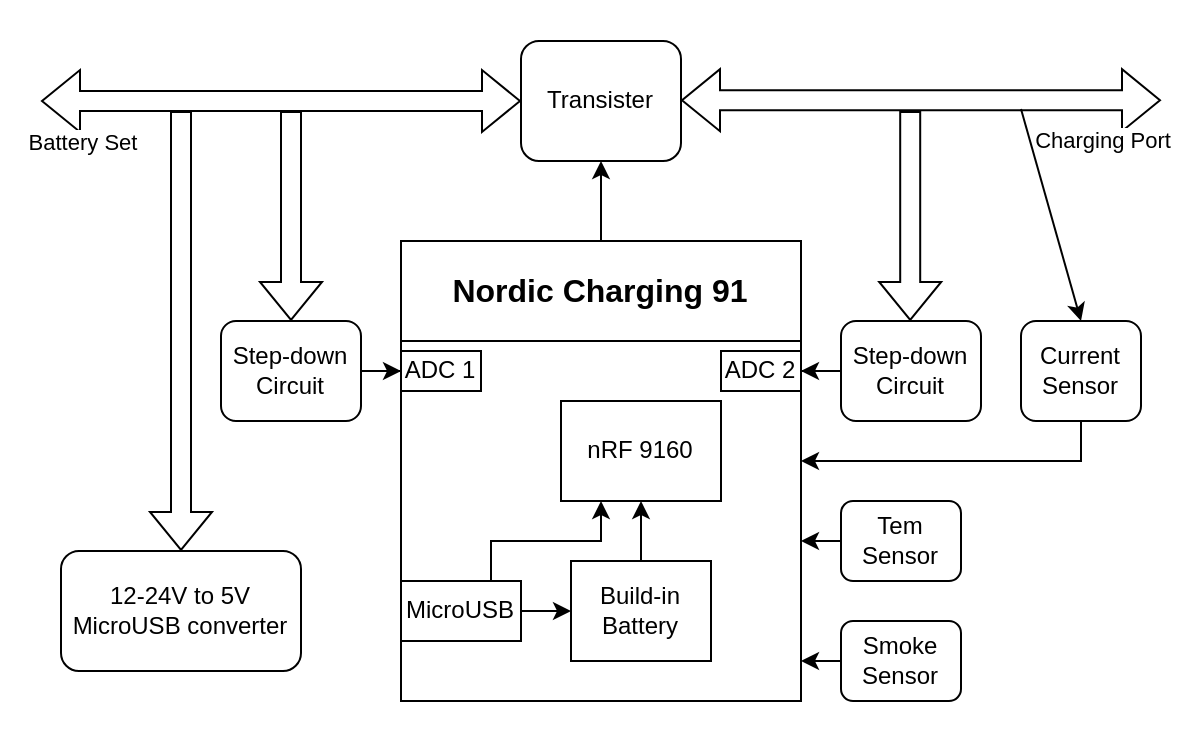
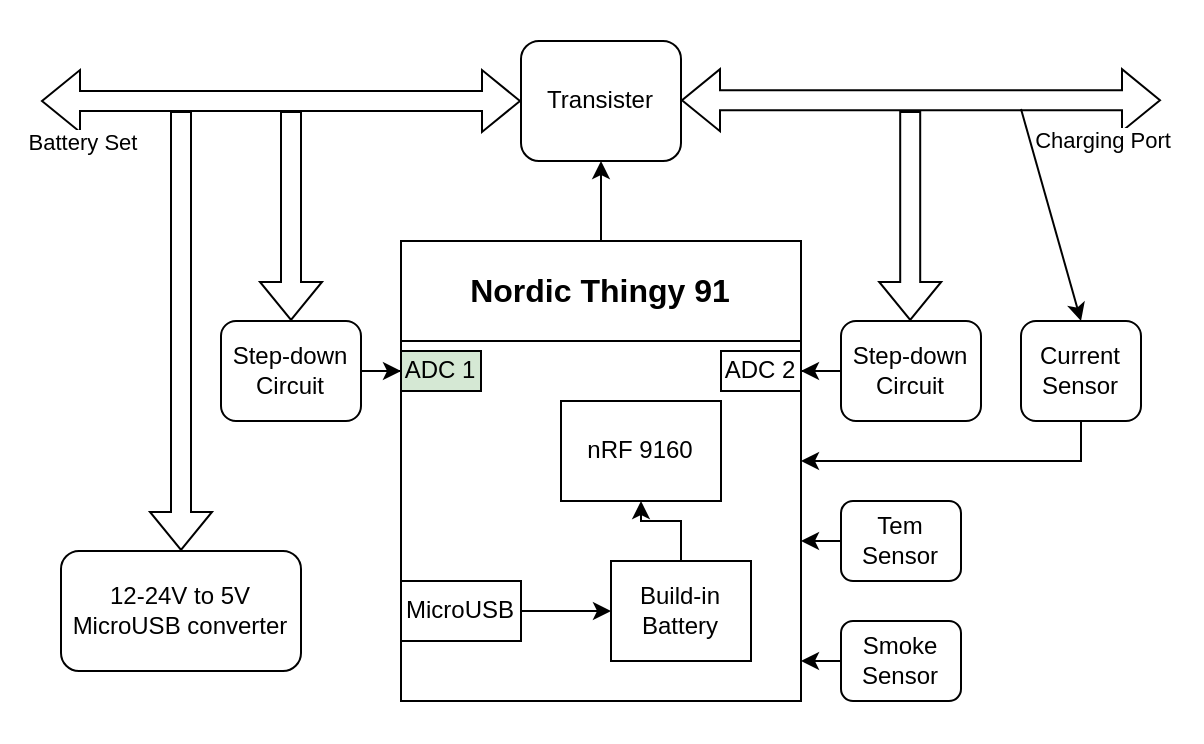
(601, 291) -> (601, 291)
(441, 371) -> (441, 371)
(539, 541) -> none
(641, 611) -> (681, 611)
